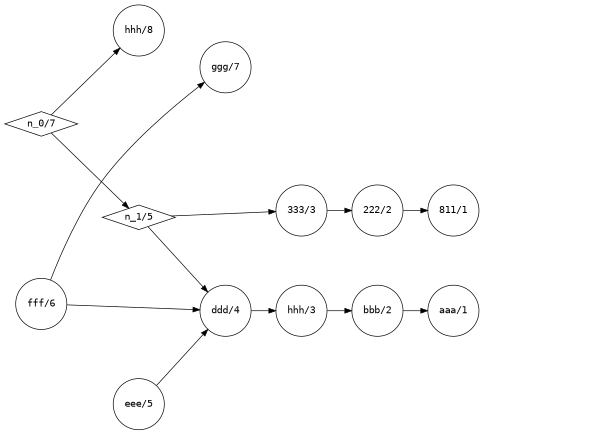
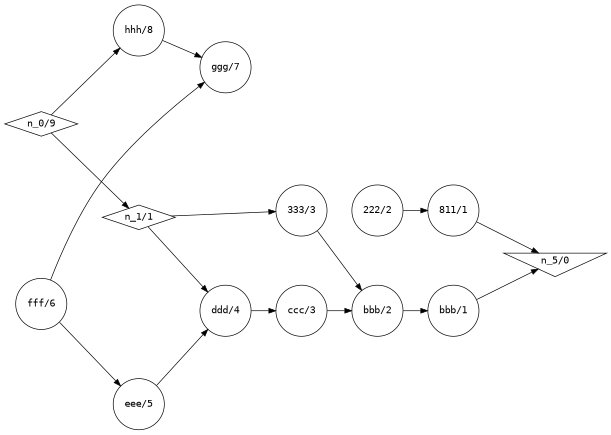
none -> (179, 47)
(41, 124) -> (41, 124)
(336, 211) -> (337, 258)
(139, 217) -> (139, 217)
none -> (555, 261)
(130, 307) -> (88, 352)
(301, 311) -> (301, 311)
(453, 311) -> (453, 311)
